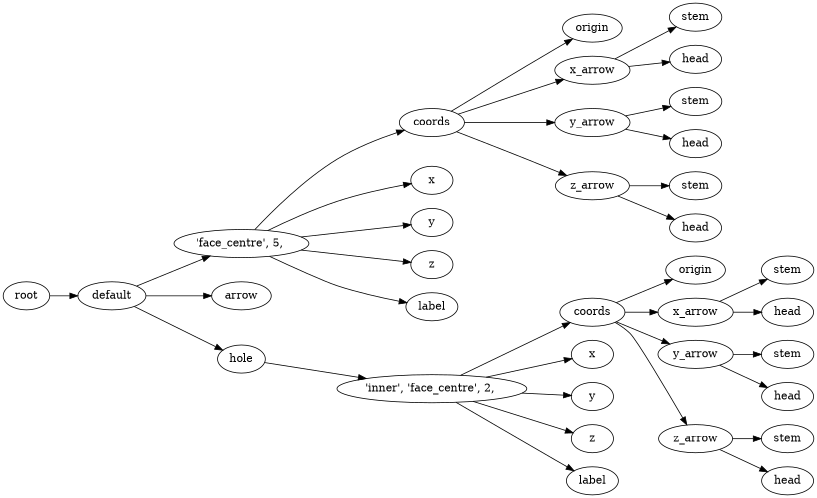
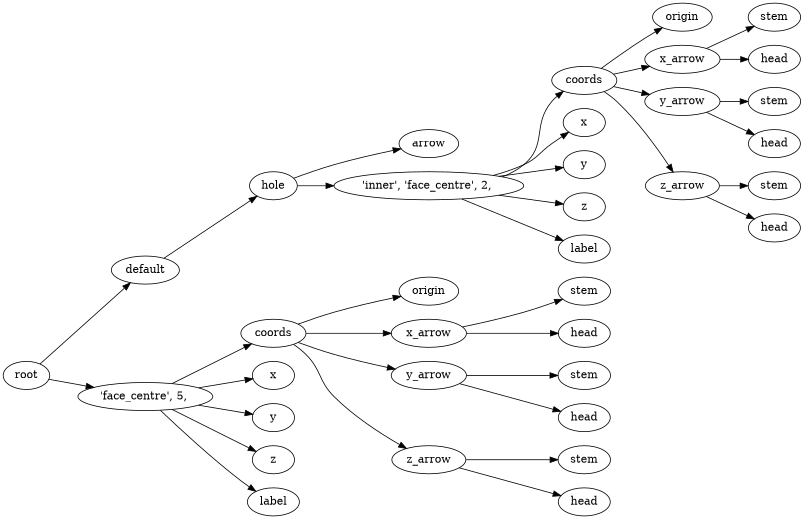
(170, 273) -> (68, 383)
(175, 296) -> (343, 162)
